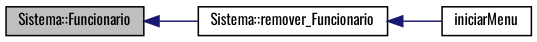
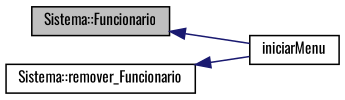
(179, 21) -> (217, 39)
